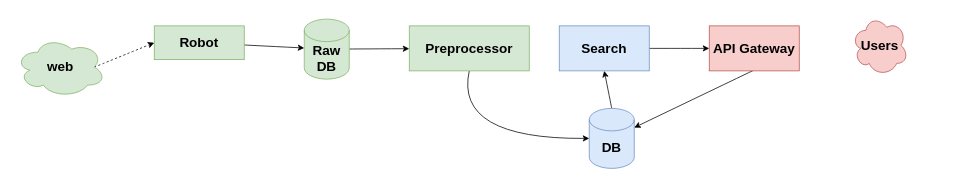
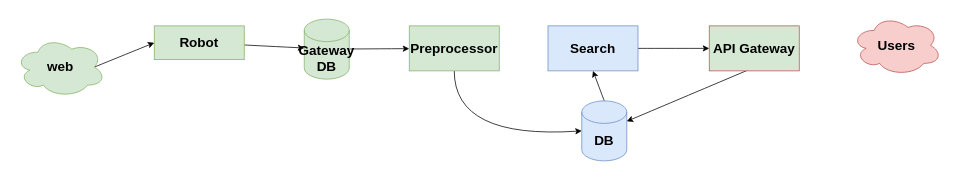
(880, 45) -> (897, 45)
(469, 48) -> (454, 48)
(604, 48) -> (593, 48)
(754, 48) -> (754, 48)
(122, 56) -> (122, 56)
(327, 59) -> (327, 59)
(612, 138) -> (604, 131)
